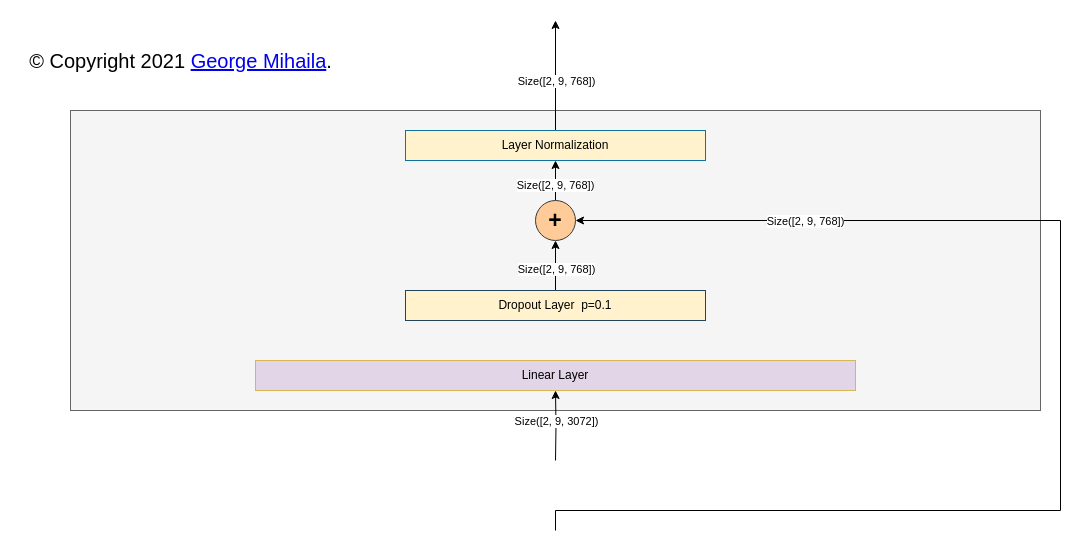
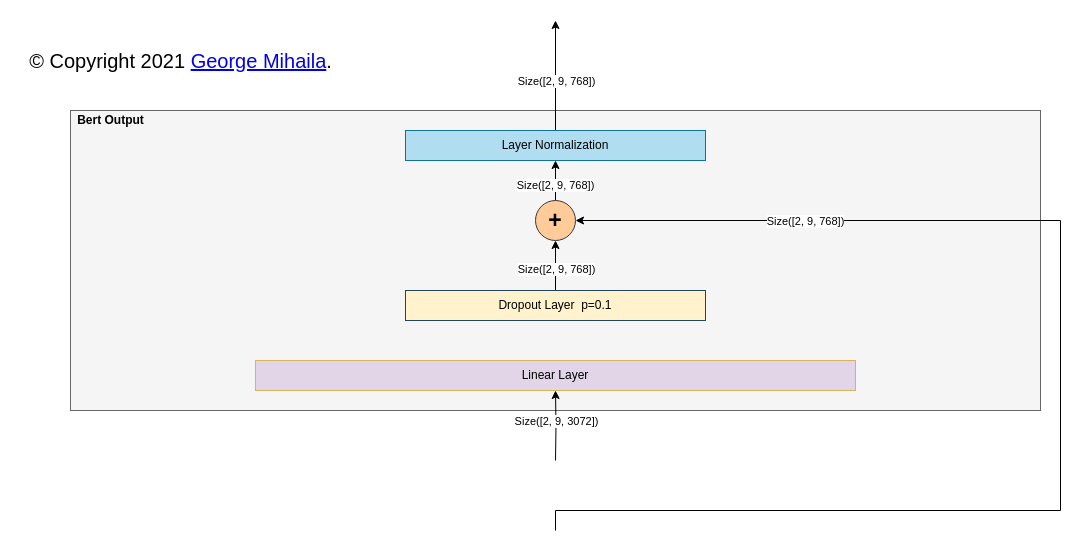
none -> (111, 120)
(556, 146) -> (556, 146)
